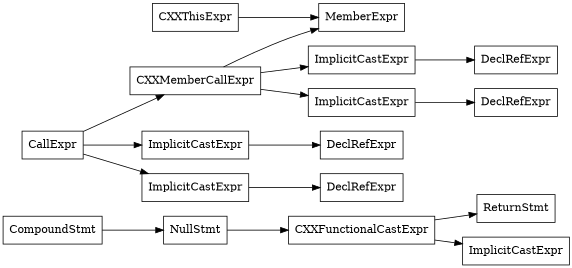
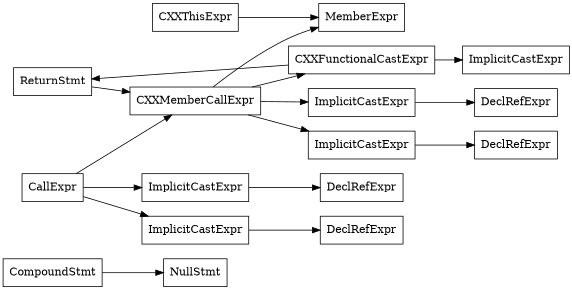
none -> (107, 89)
(254, 230) -> (275, 81)
